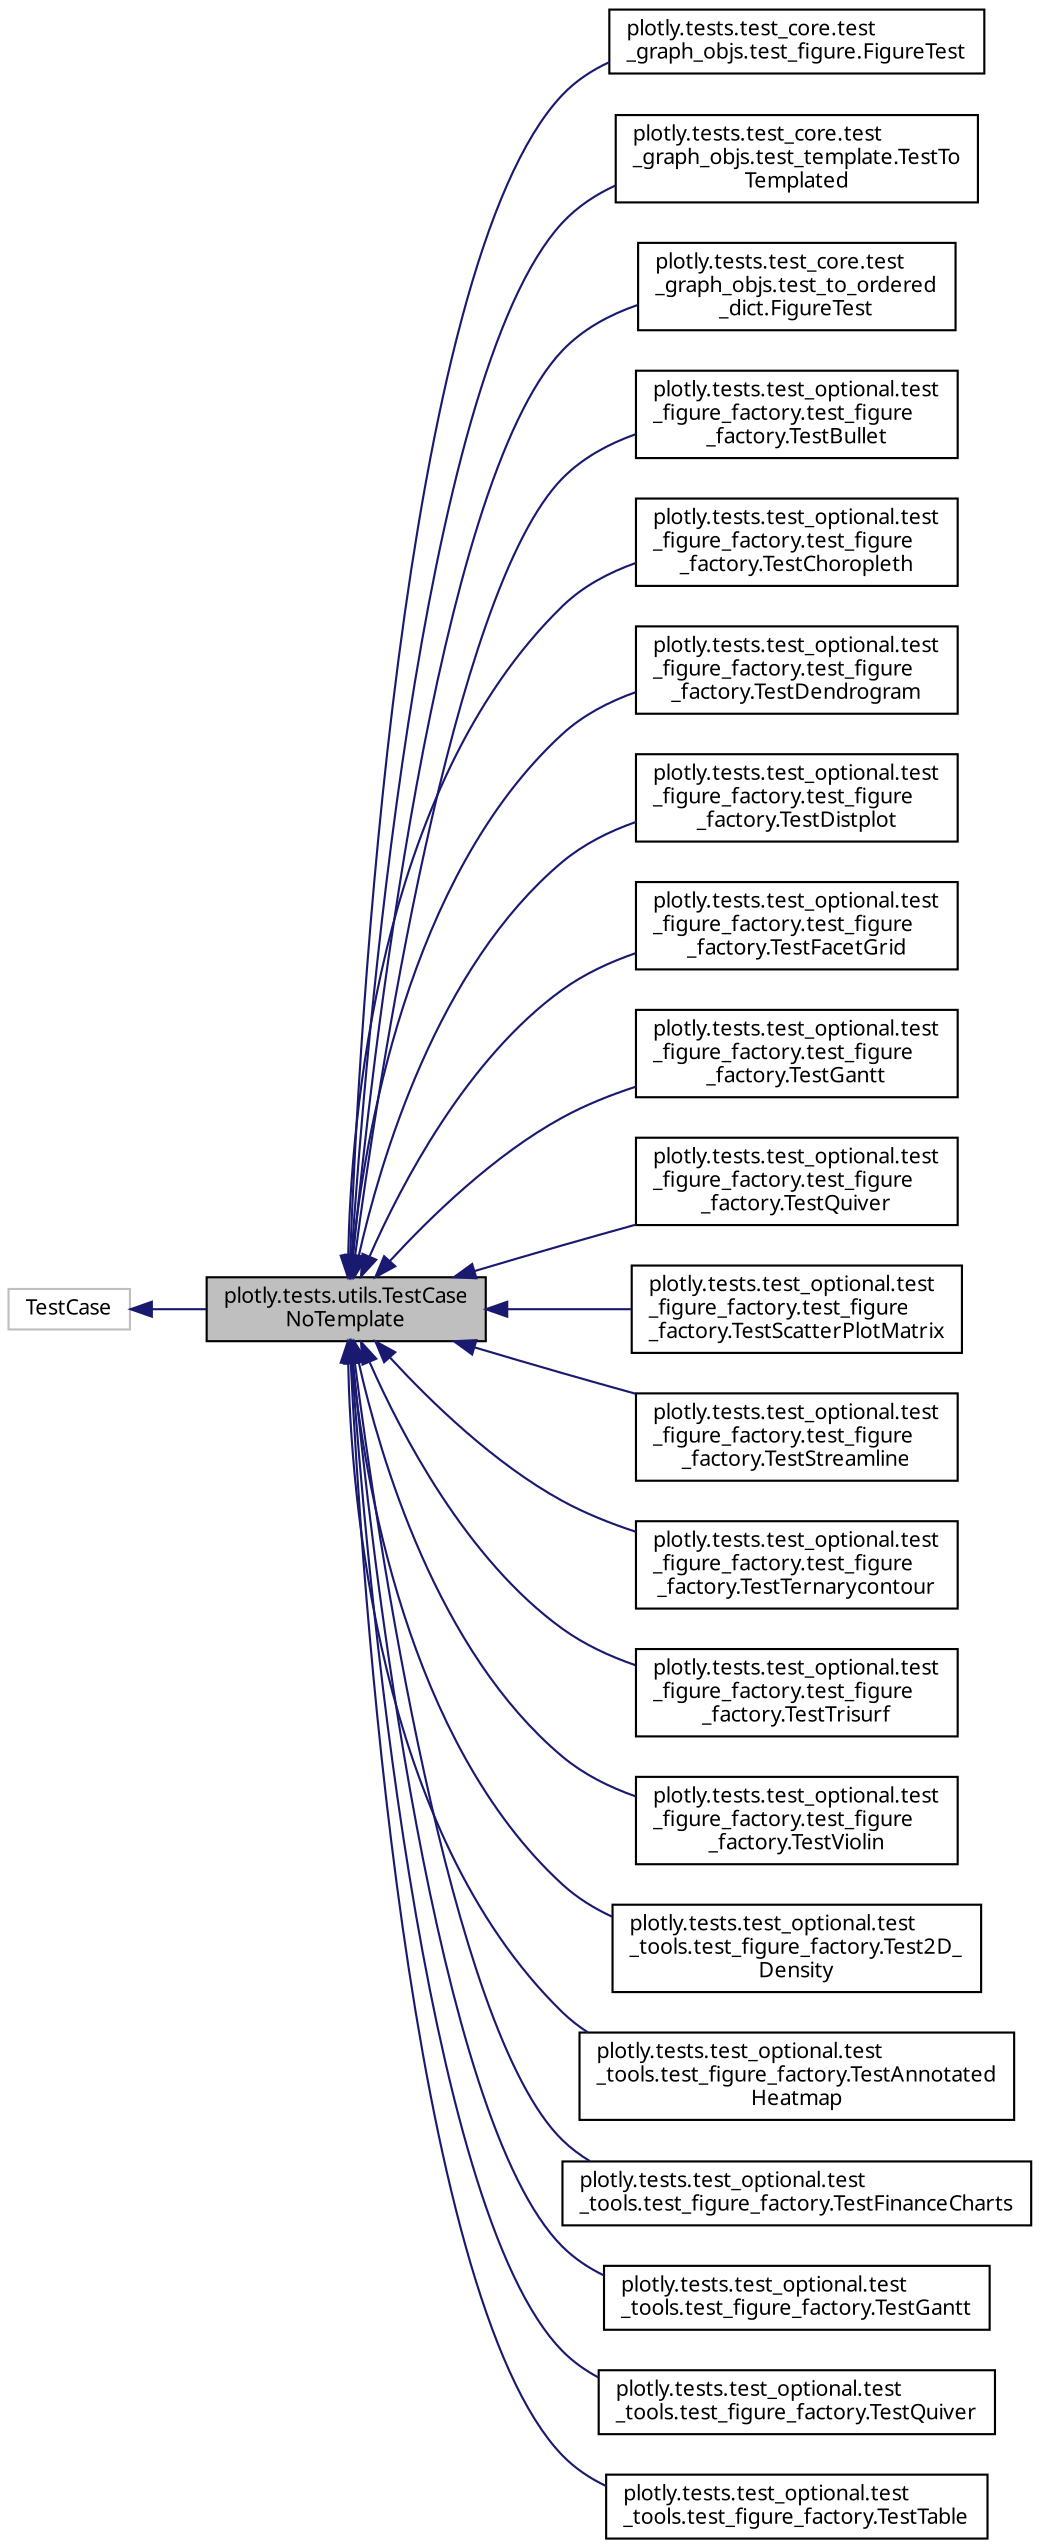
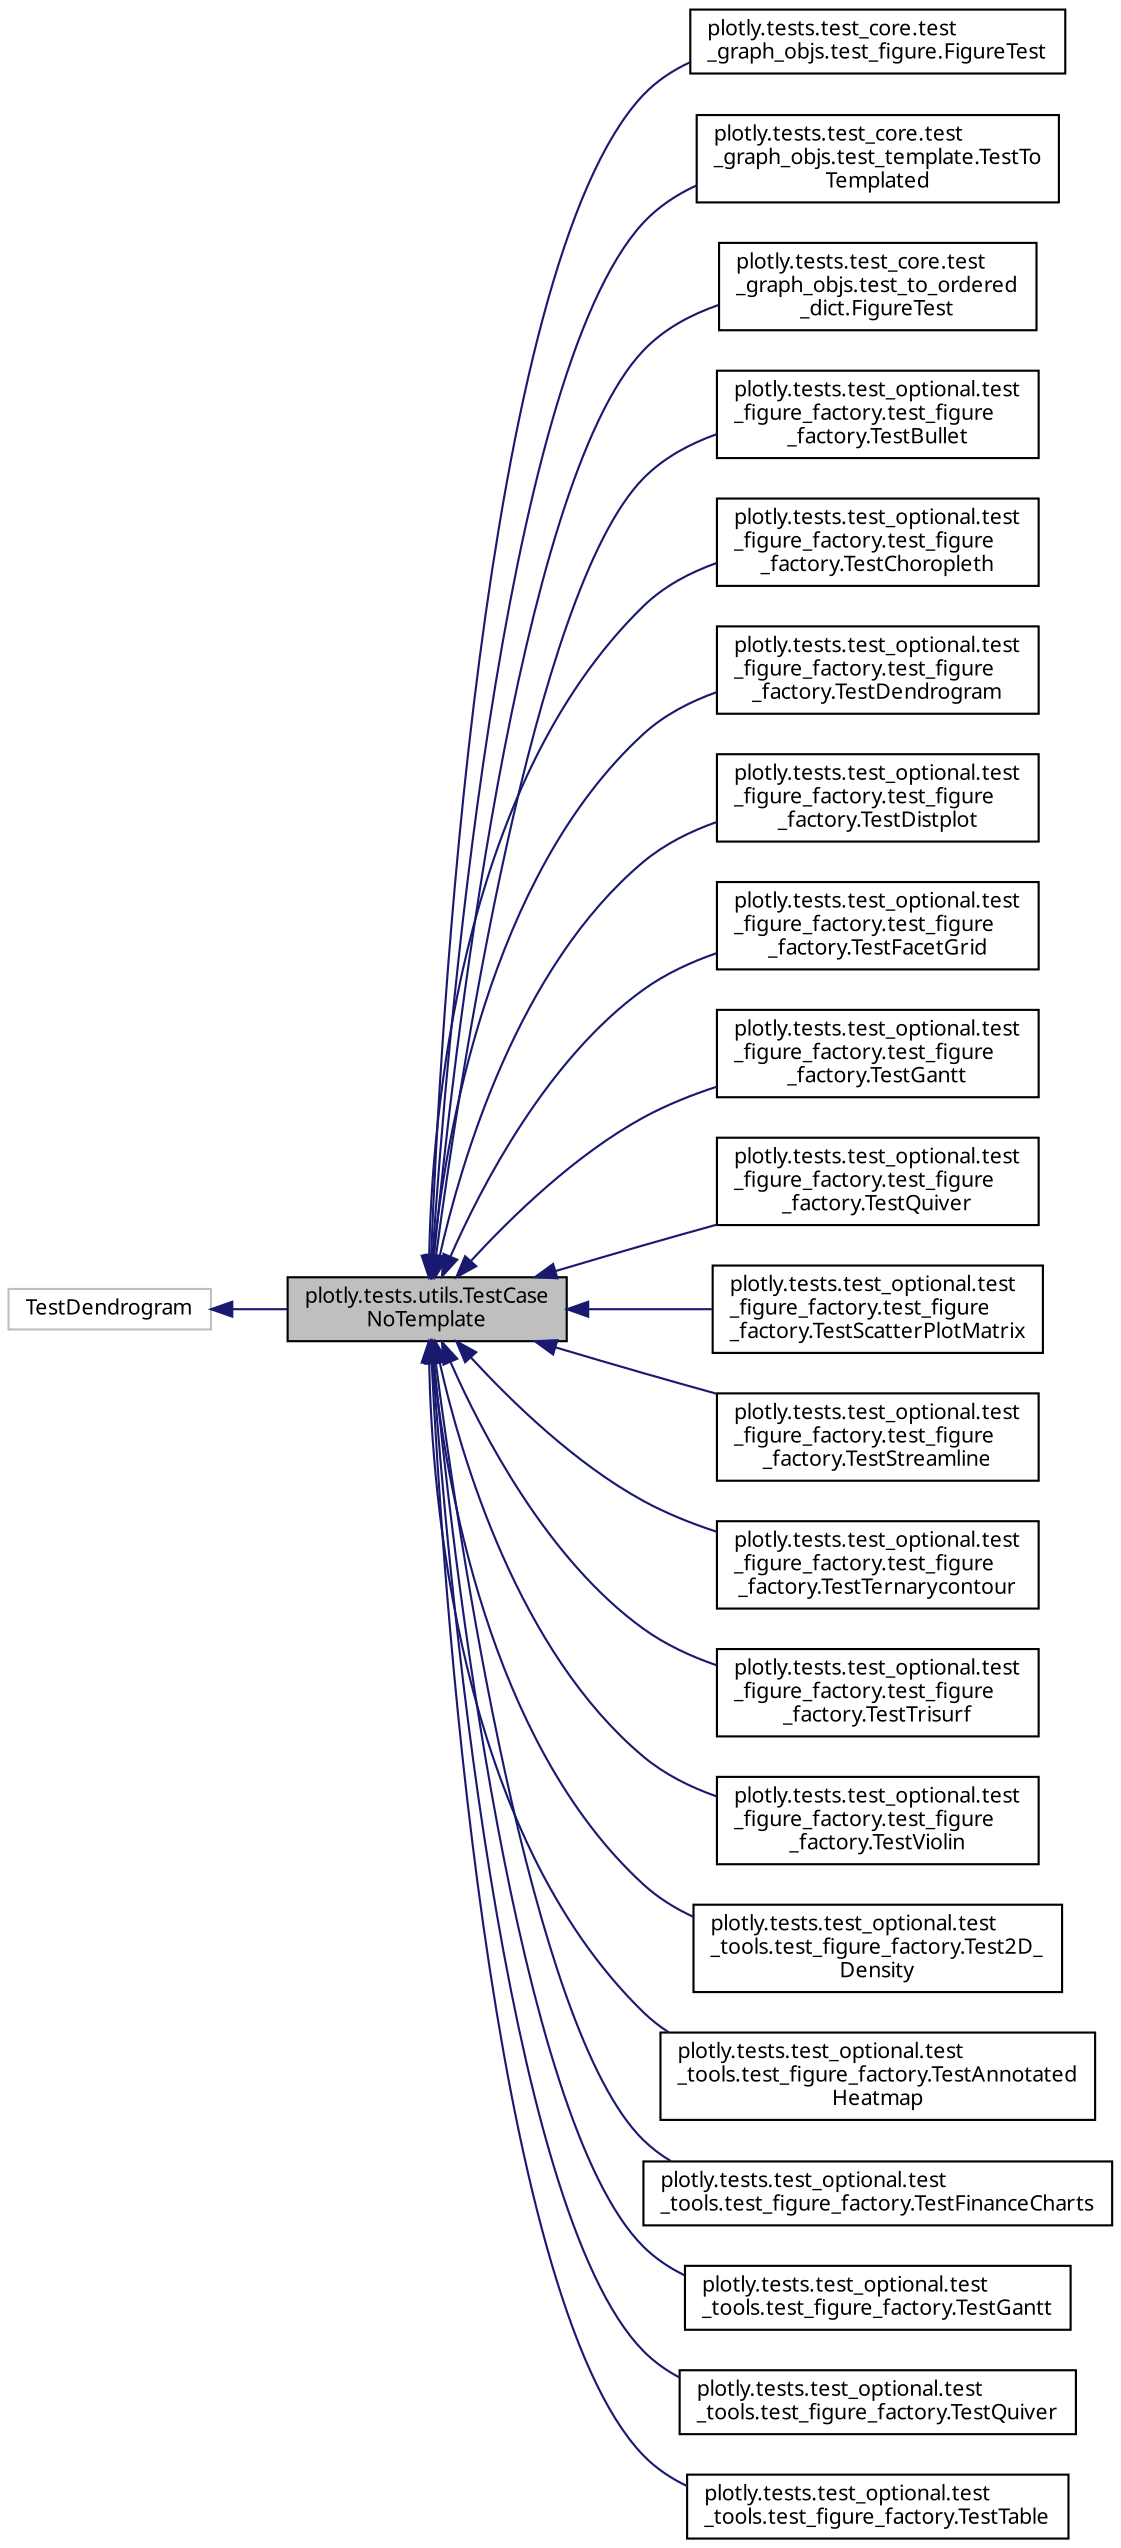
(69, 1309) -> (110, 1309)
